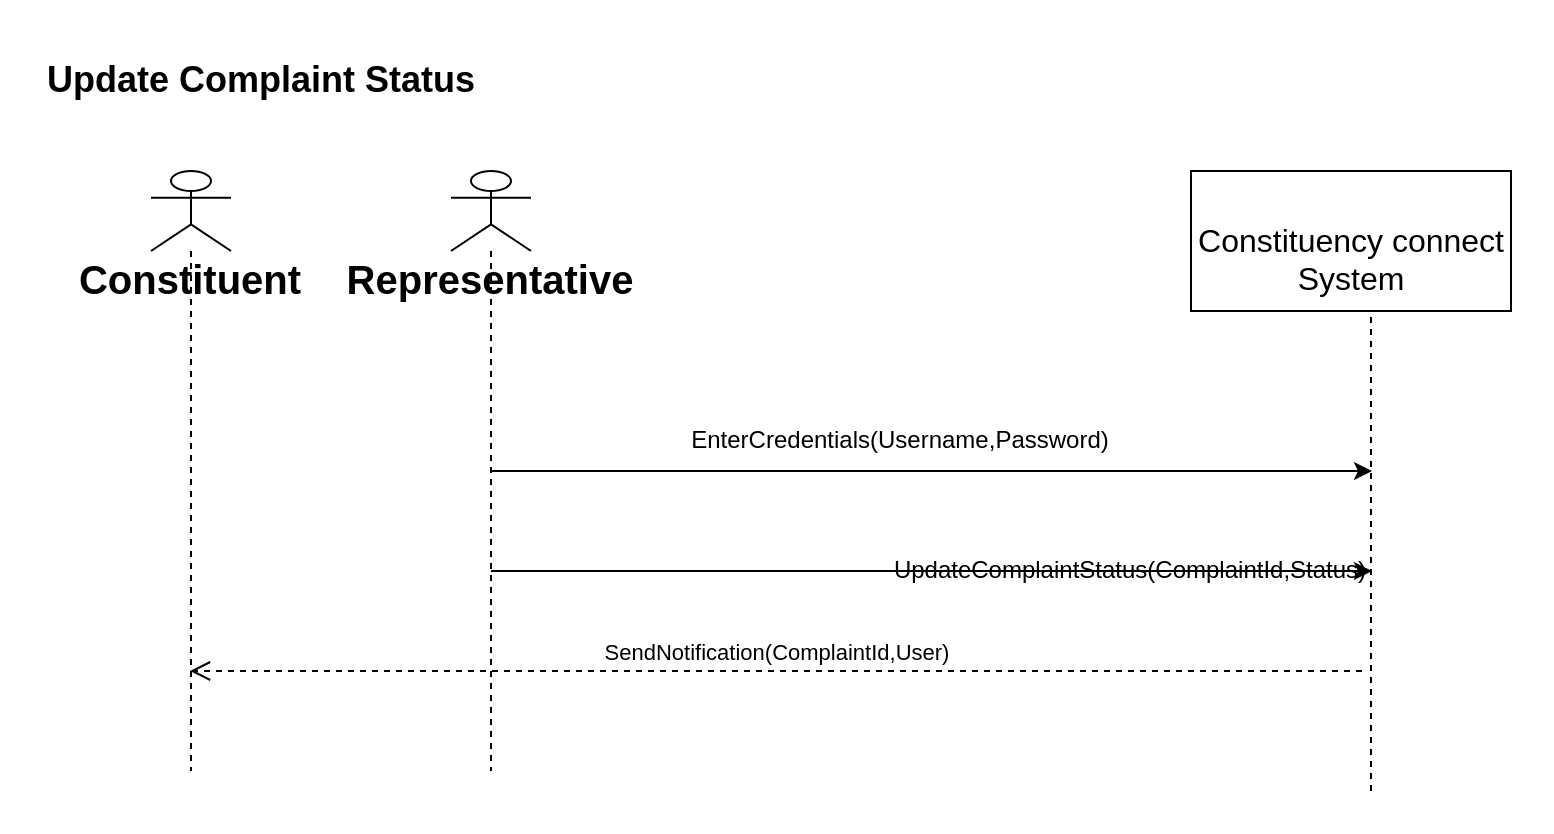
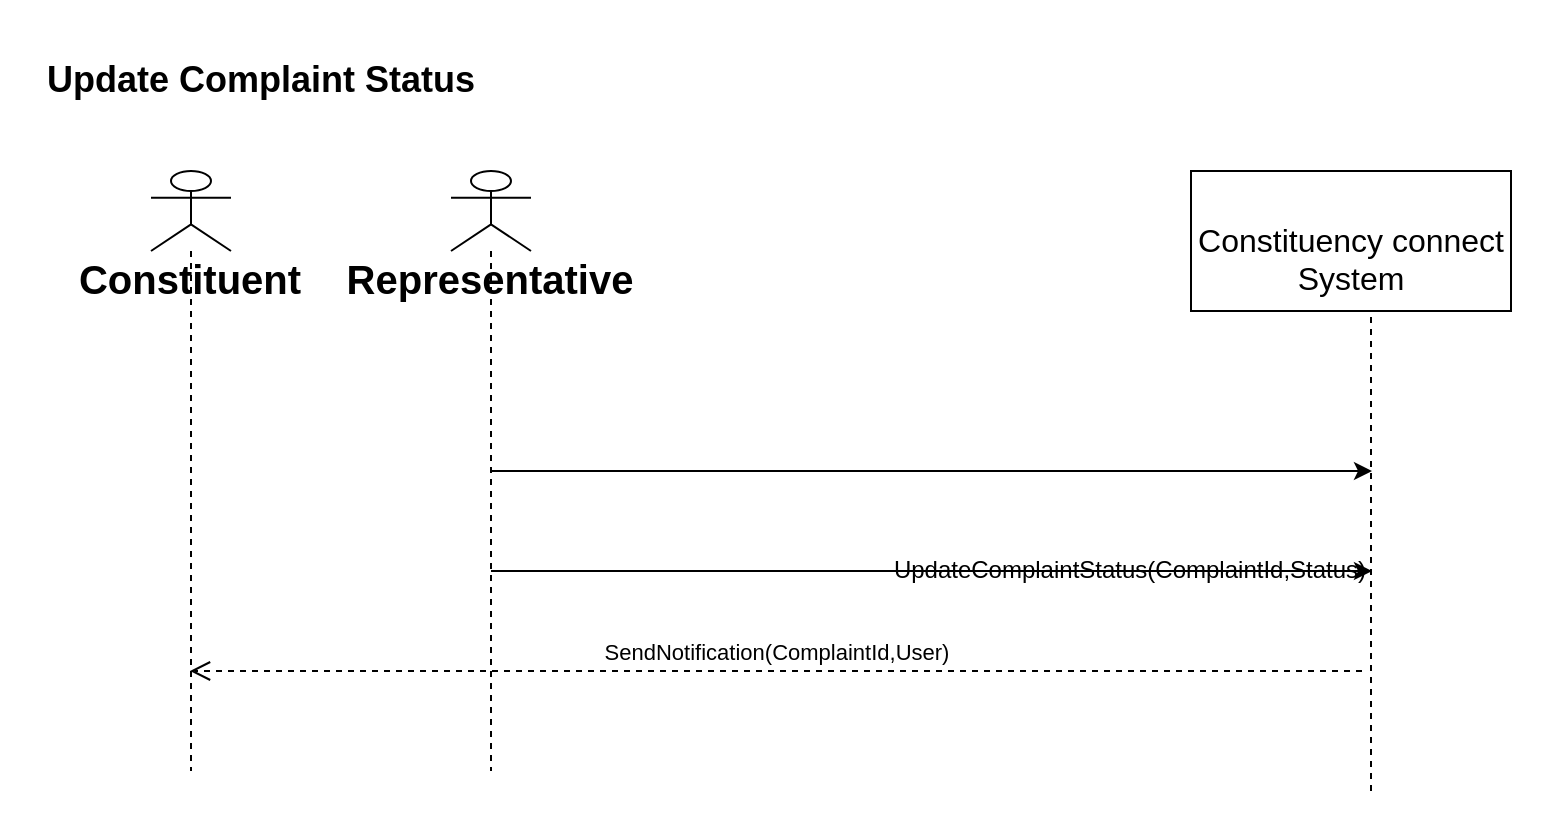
(901, 441) -> none
